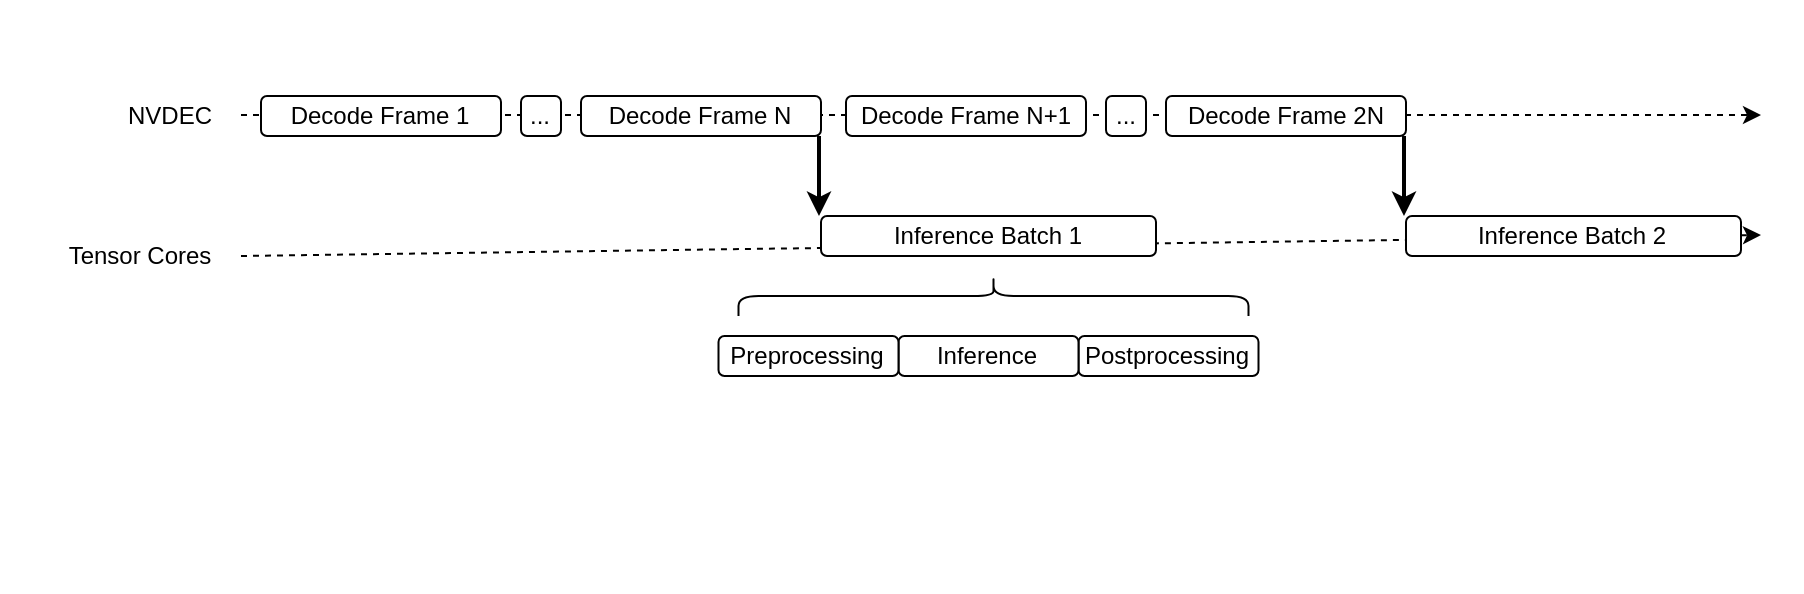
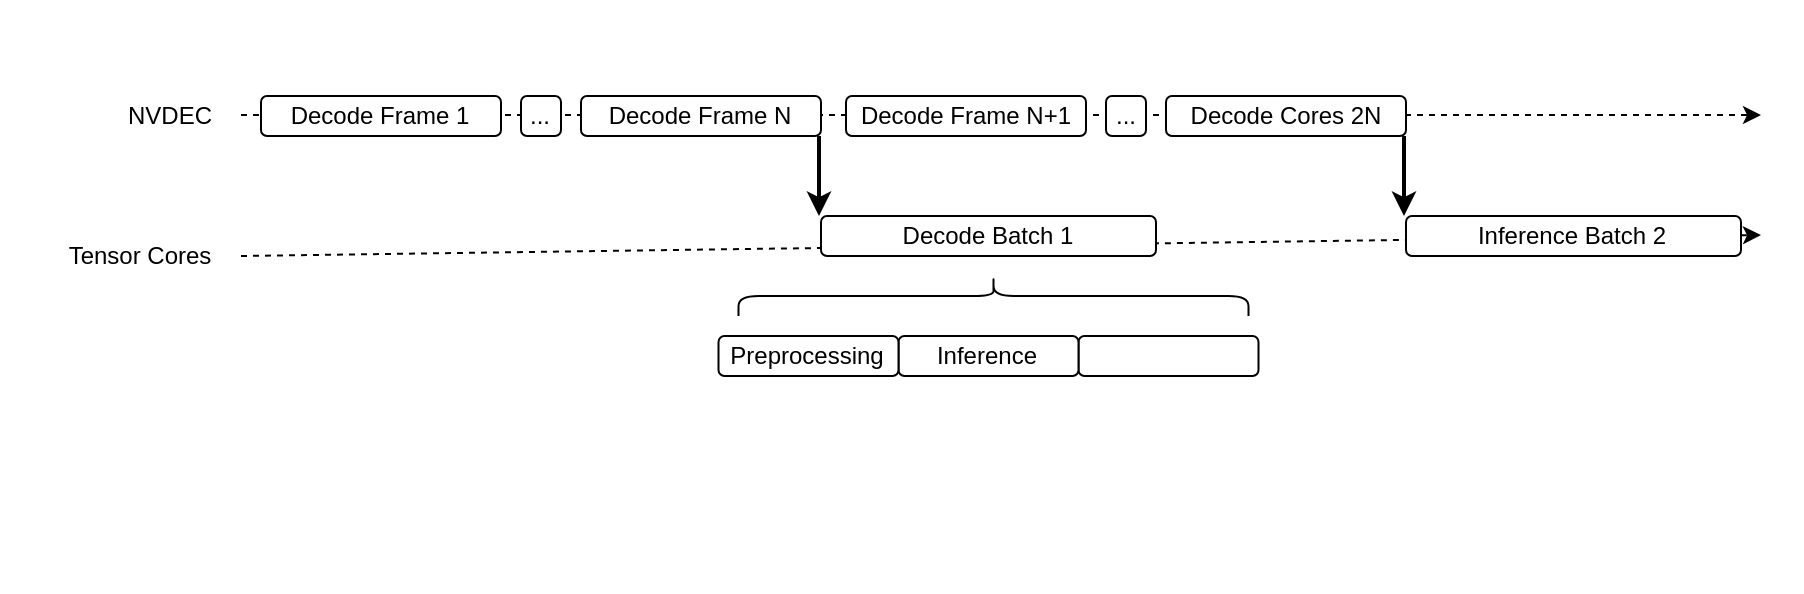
(1287, 117) -> (1287, 117)
(989, 237) -> (989, 237)
(1169, 356) -> none
